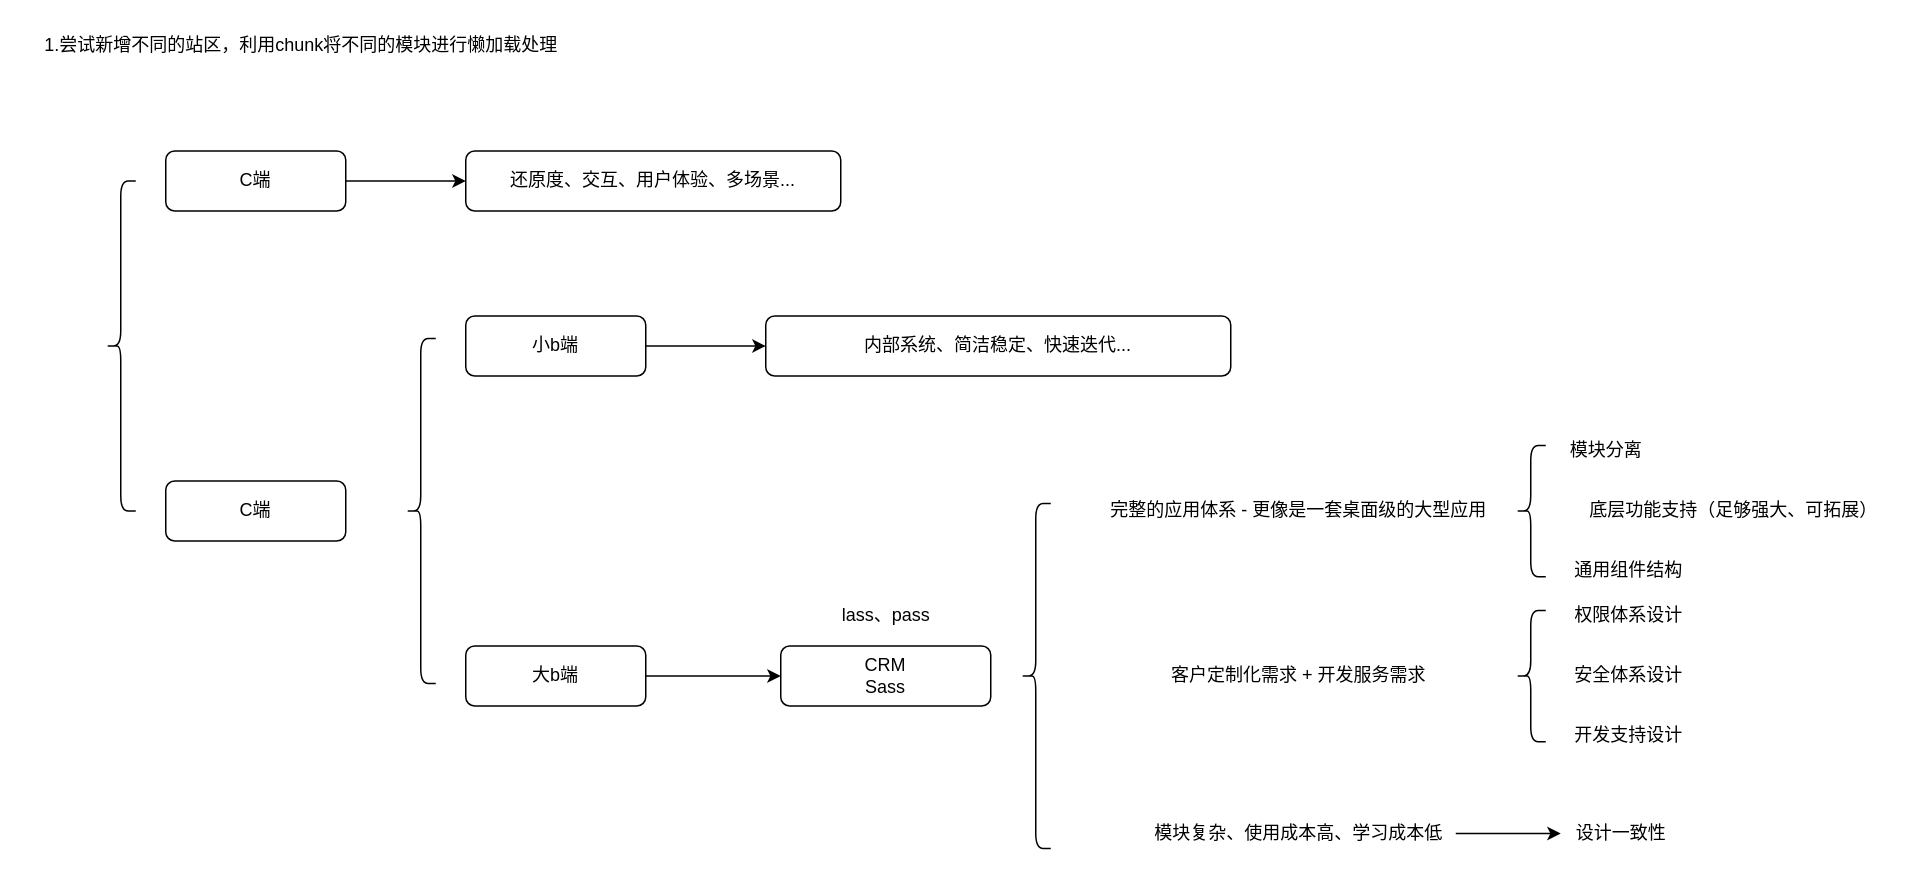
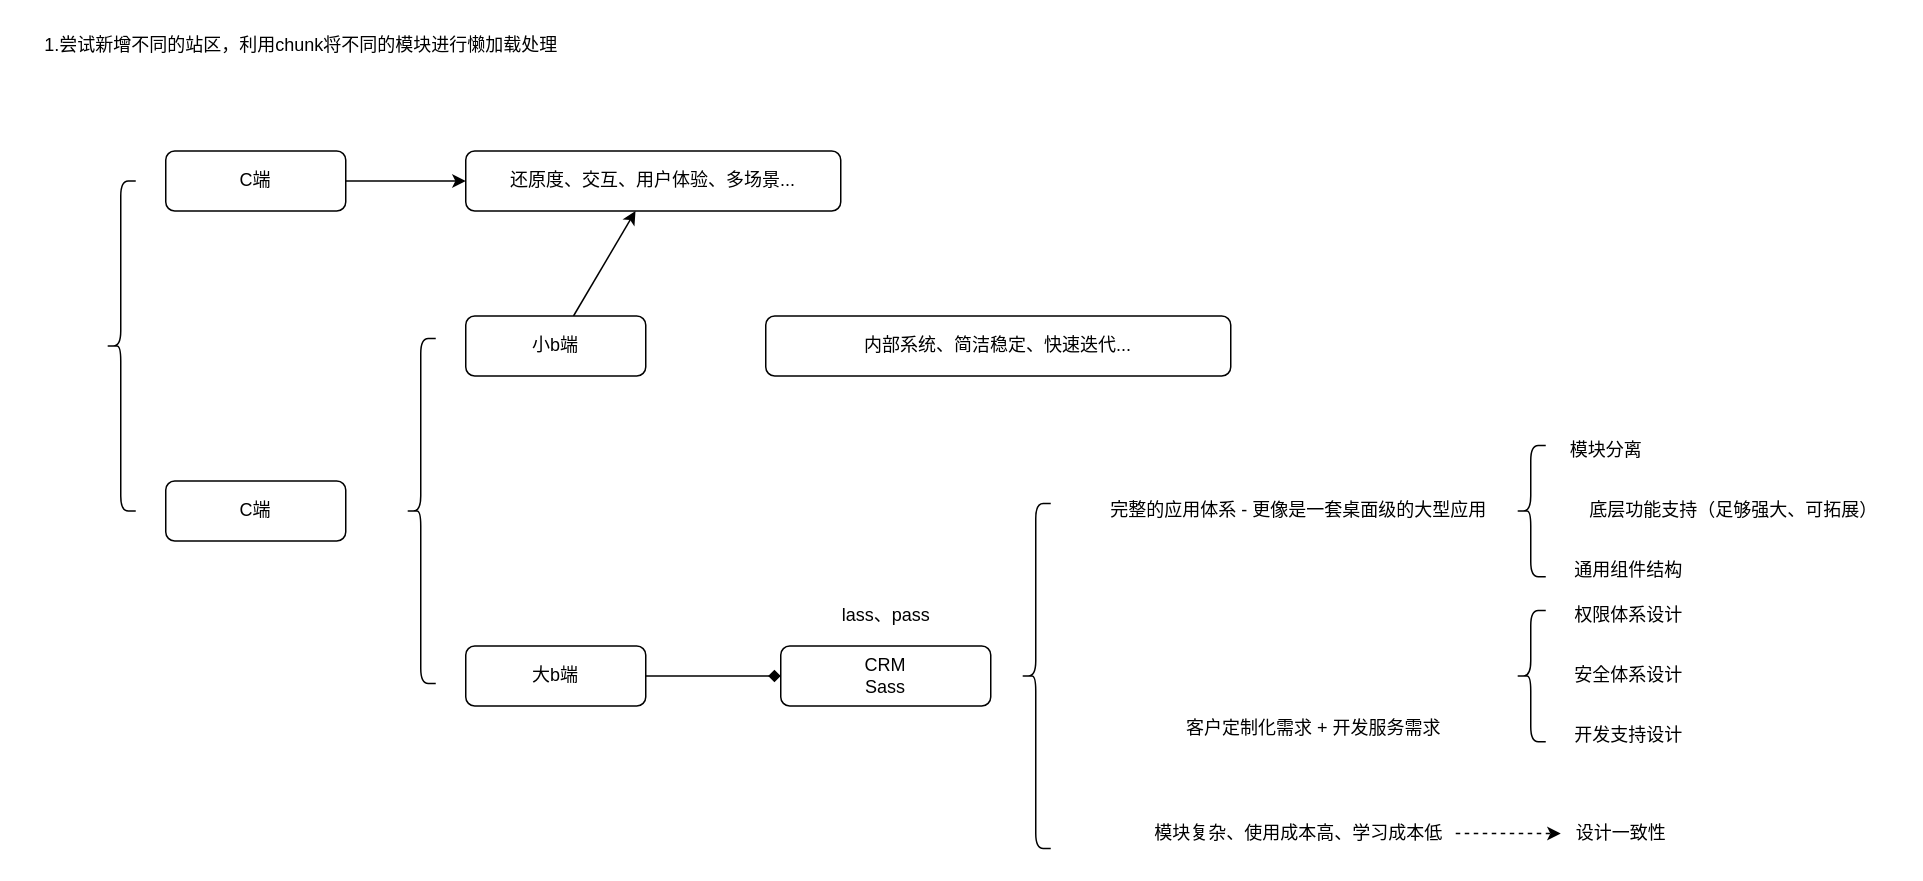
(701, 346) -> (602, 267)
(769, 676) -> (768, 676)
(1298, 676) -> (1313, 728)
(1502, 833) -> (1502, 833)
